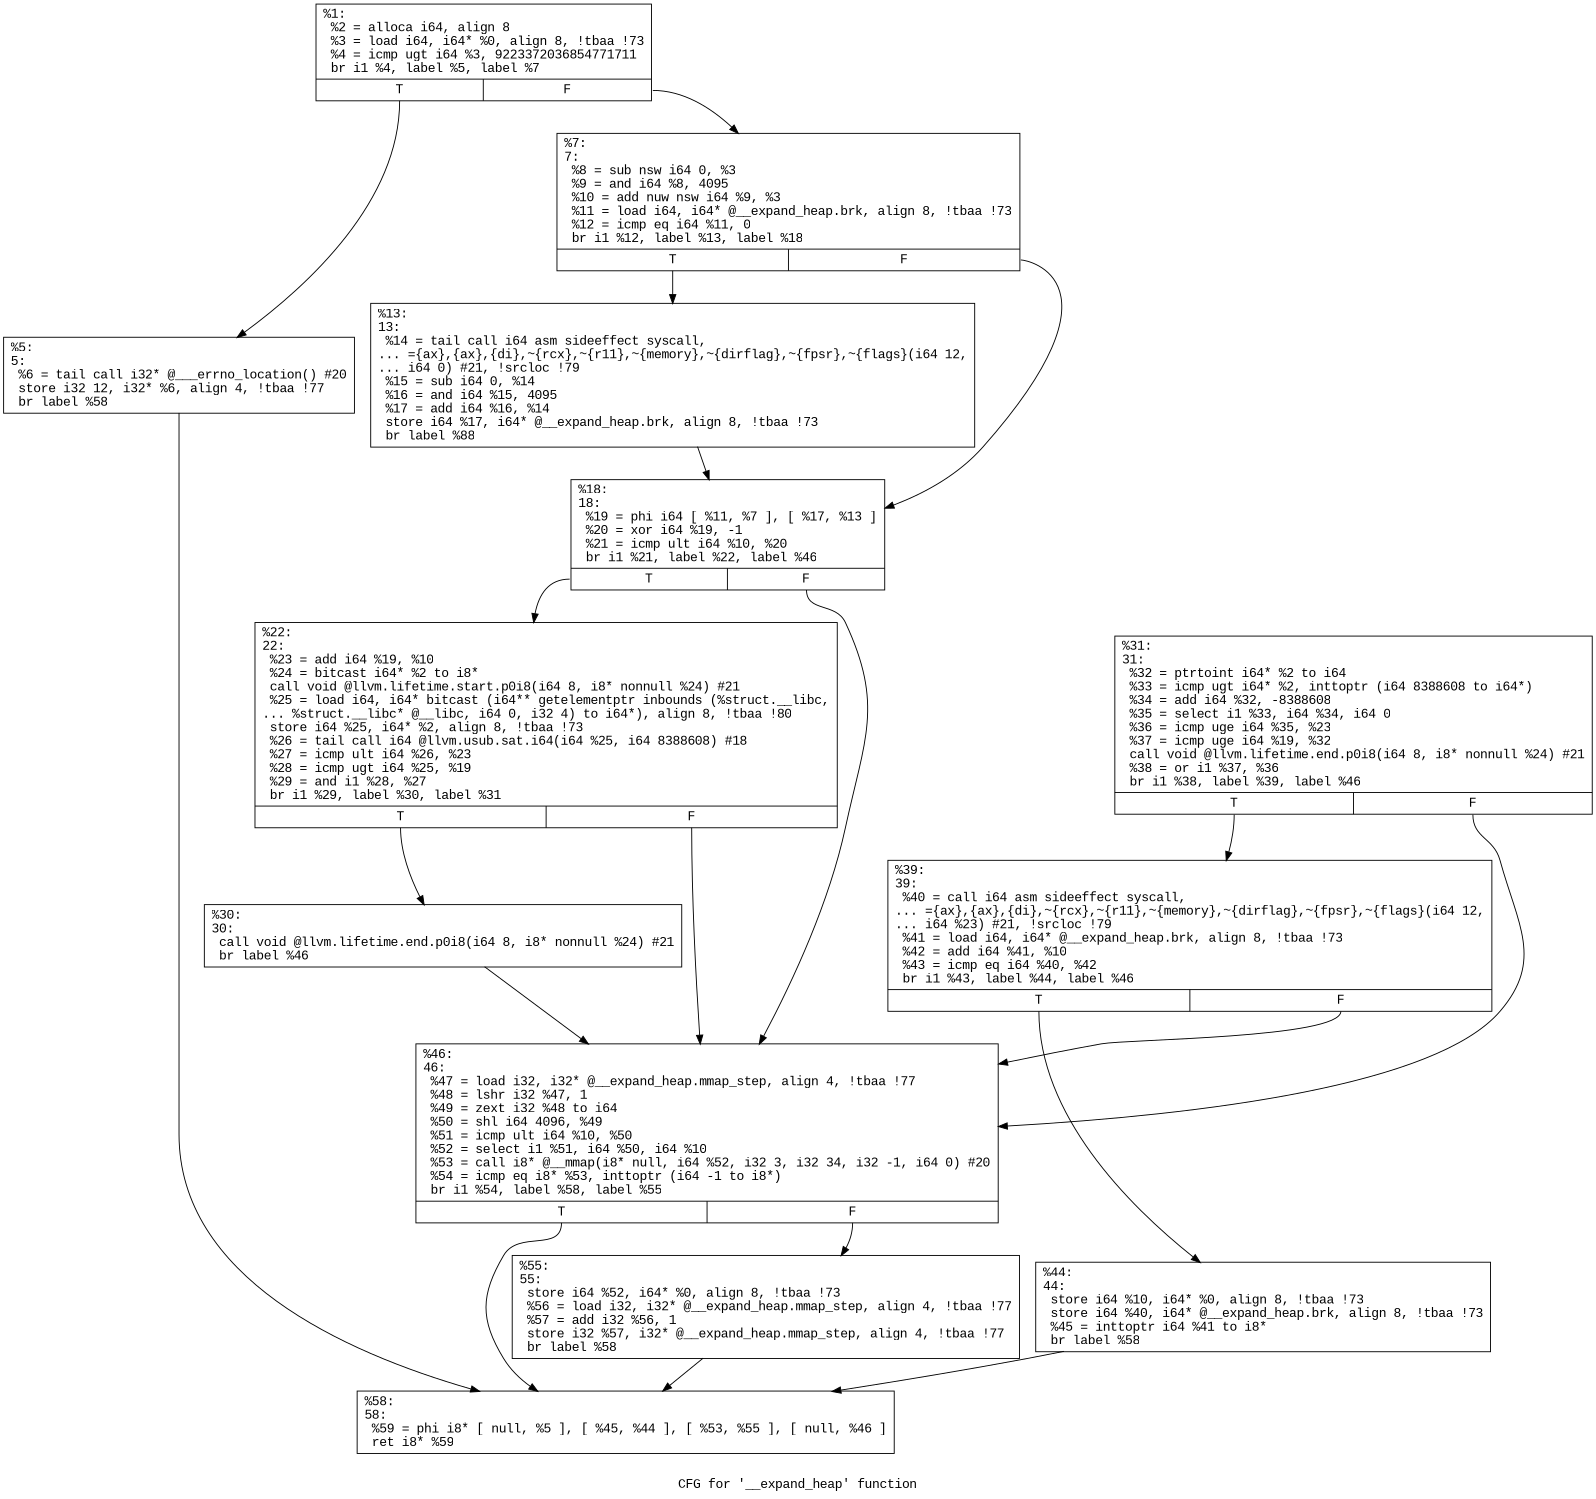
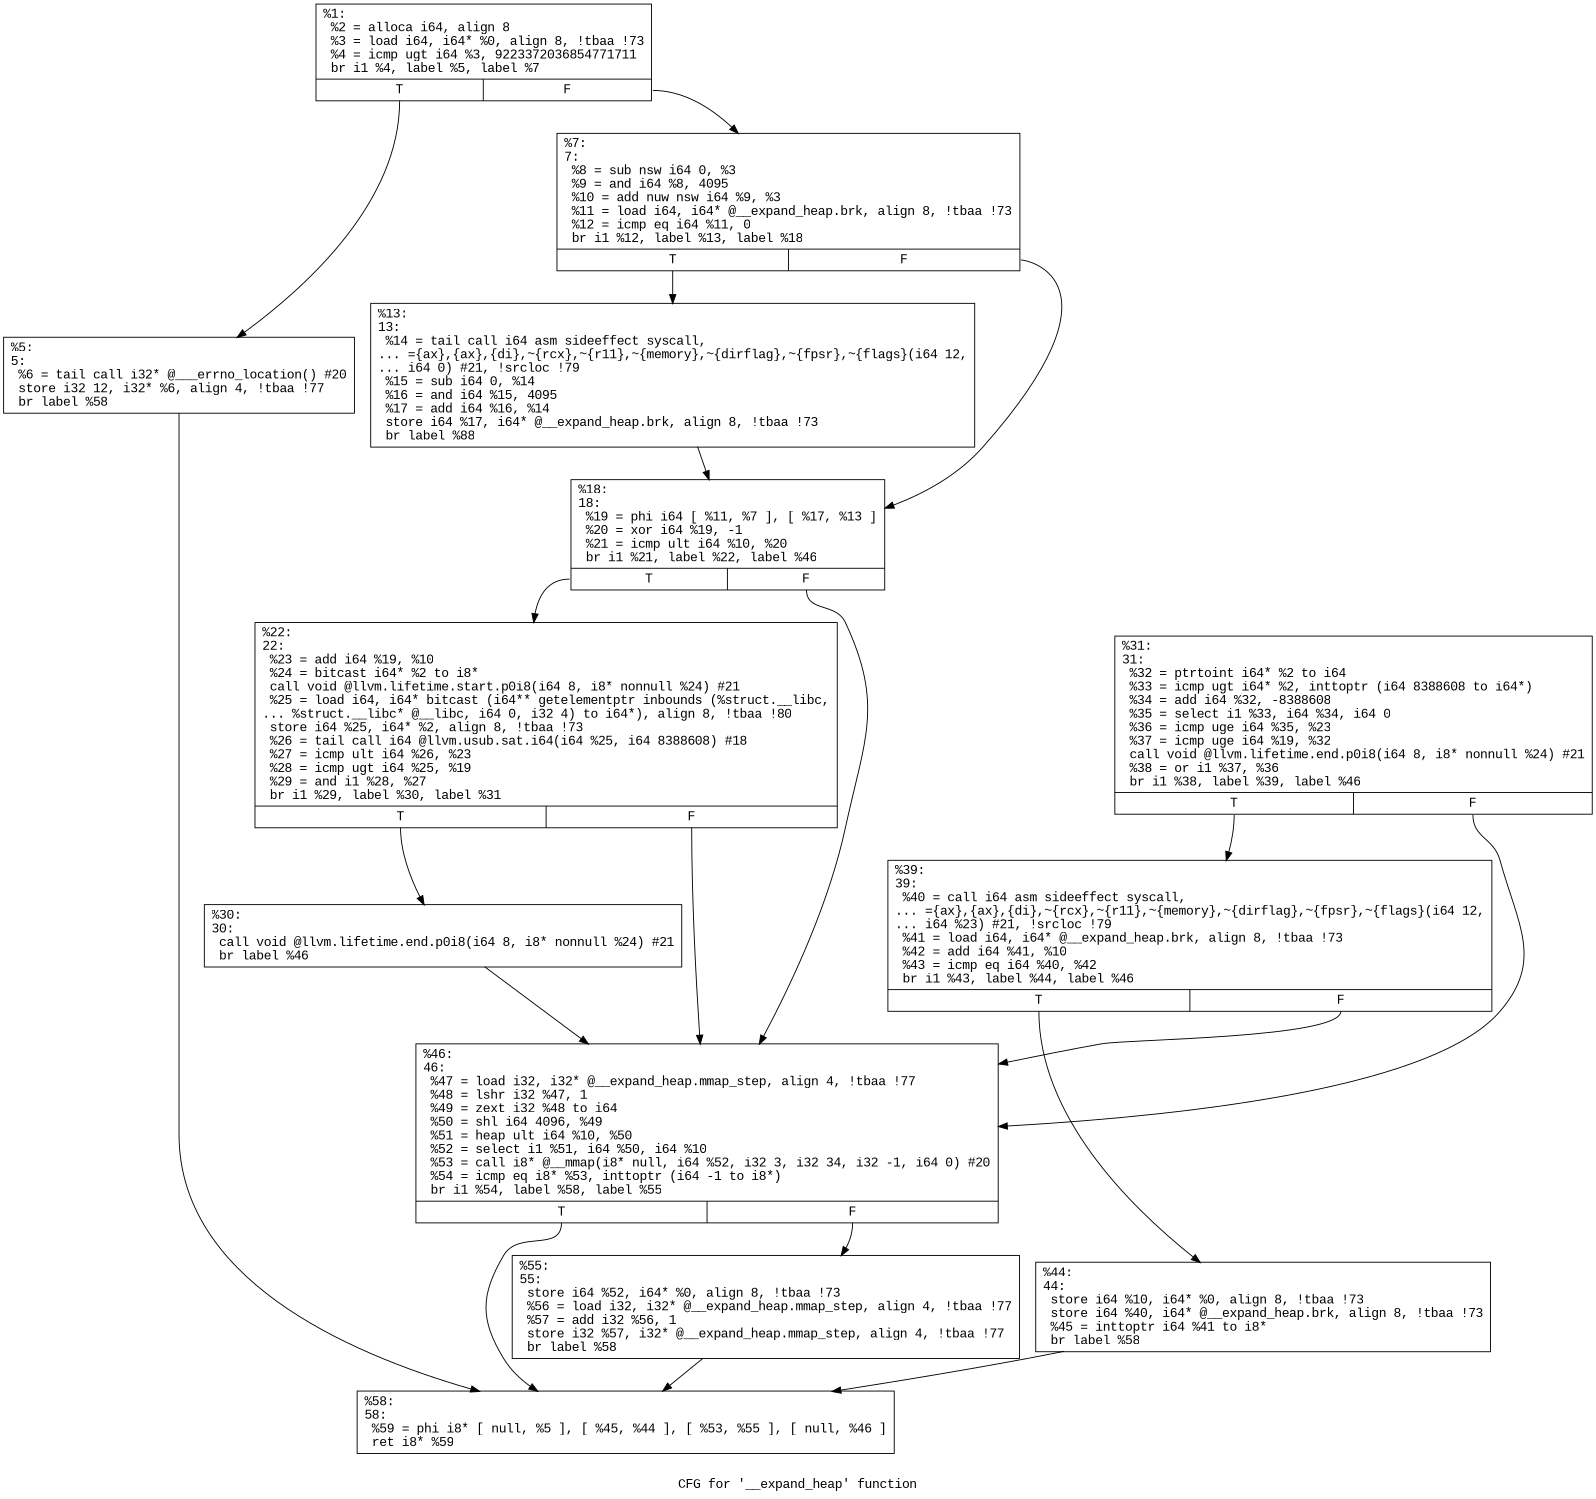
(528, 1136) -> (528, 1136)
